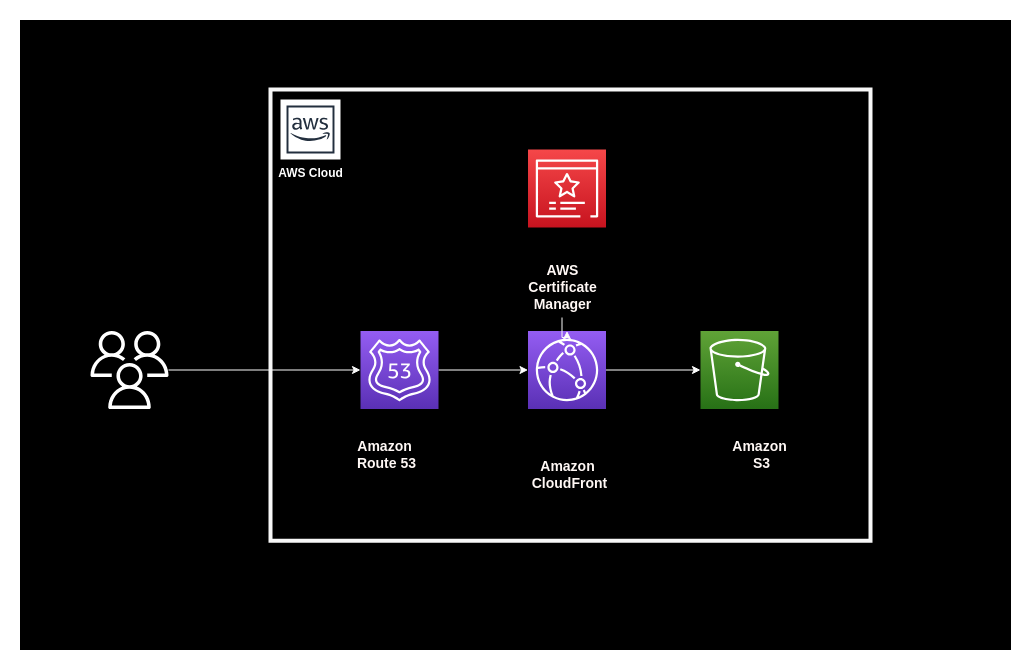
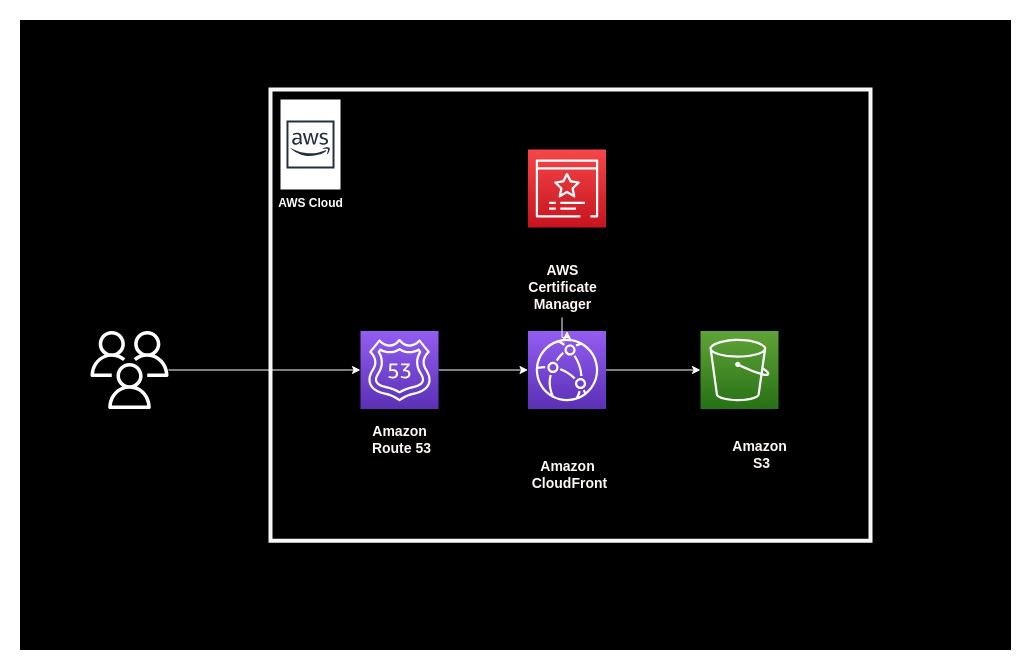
(311, 130) -> (311, 145)
(385, 455) -> (400, 440)
